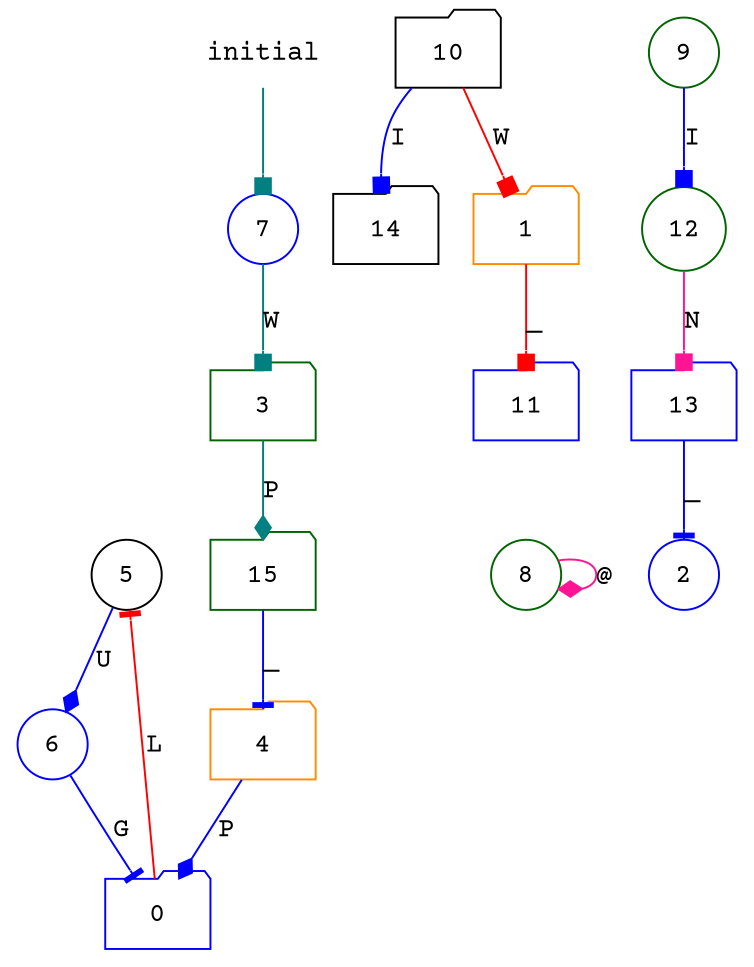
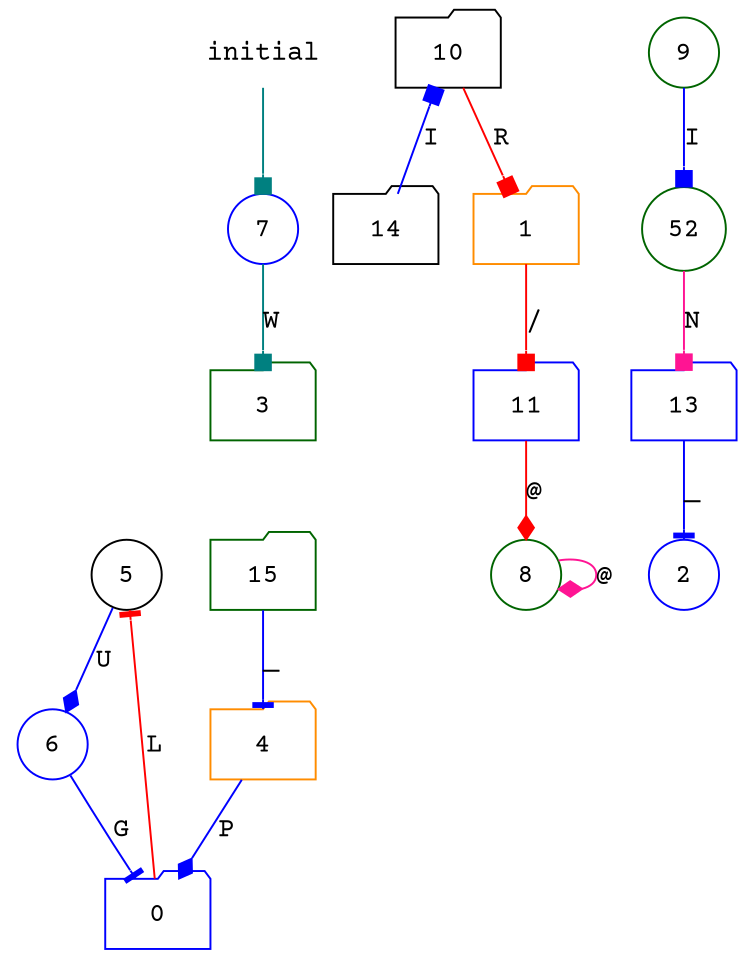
(388, 128) -> (414, 150)
(502, 137) -> (502, 137)
(684, 229) -> (684, 229)
(535, 321) -> (535, 321)
(263, 478) -> none
none -> (526, 478)
